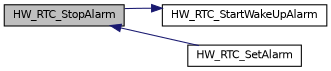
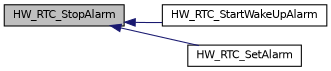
(138, 8) -> (149, 23)
